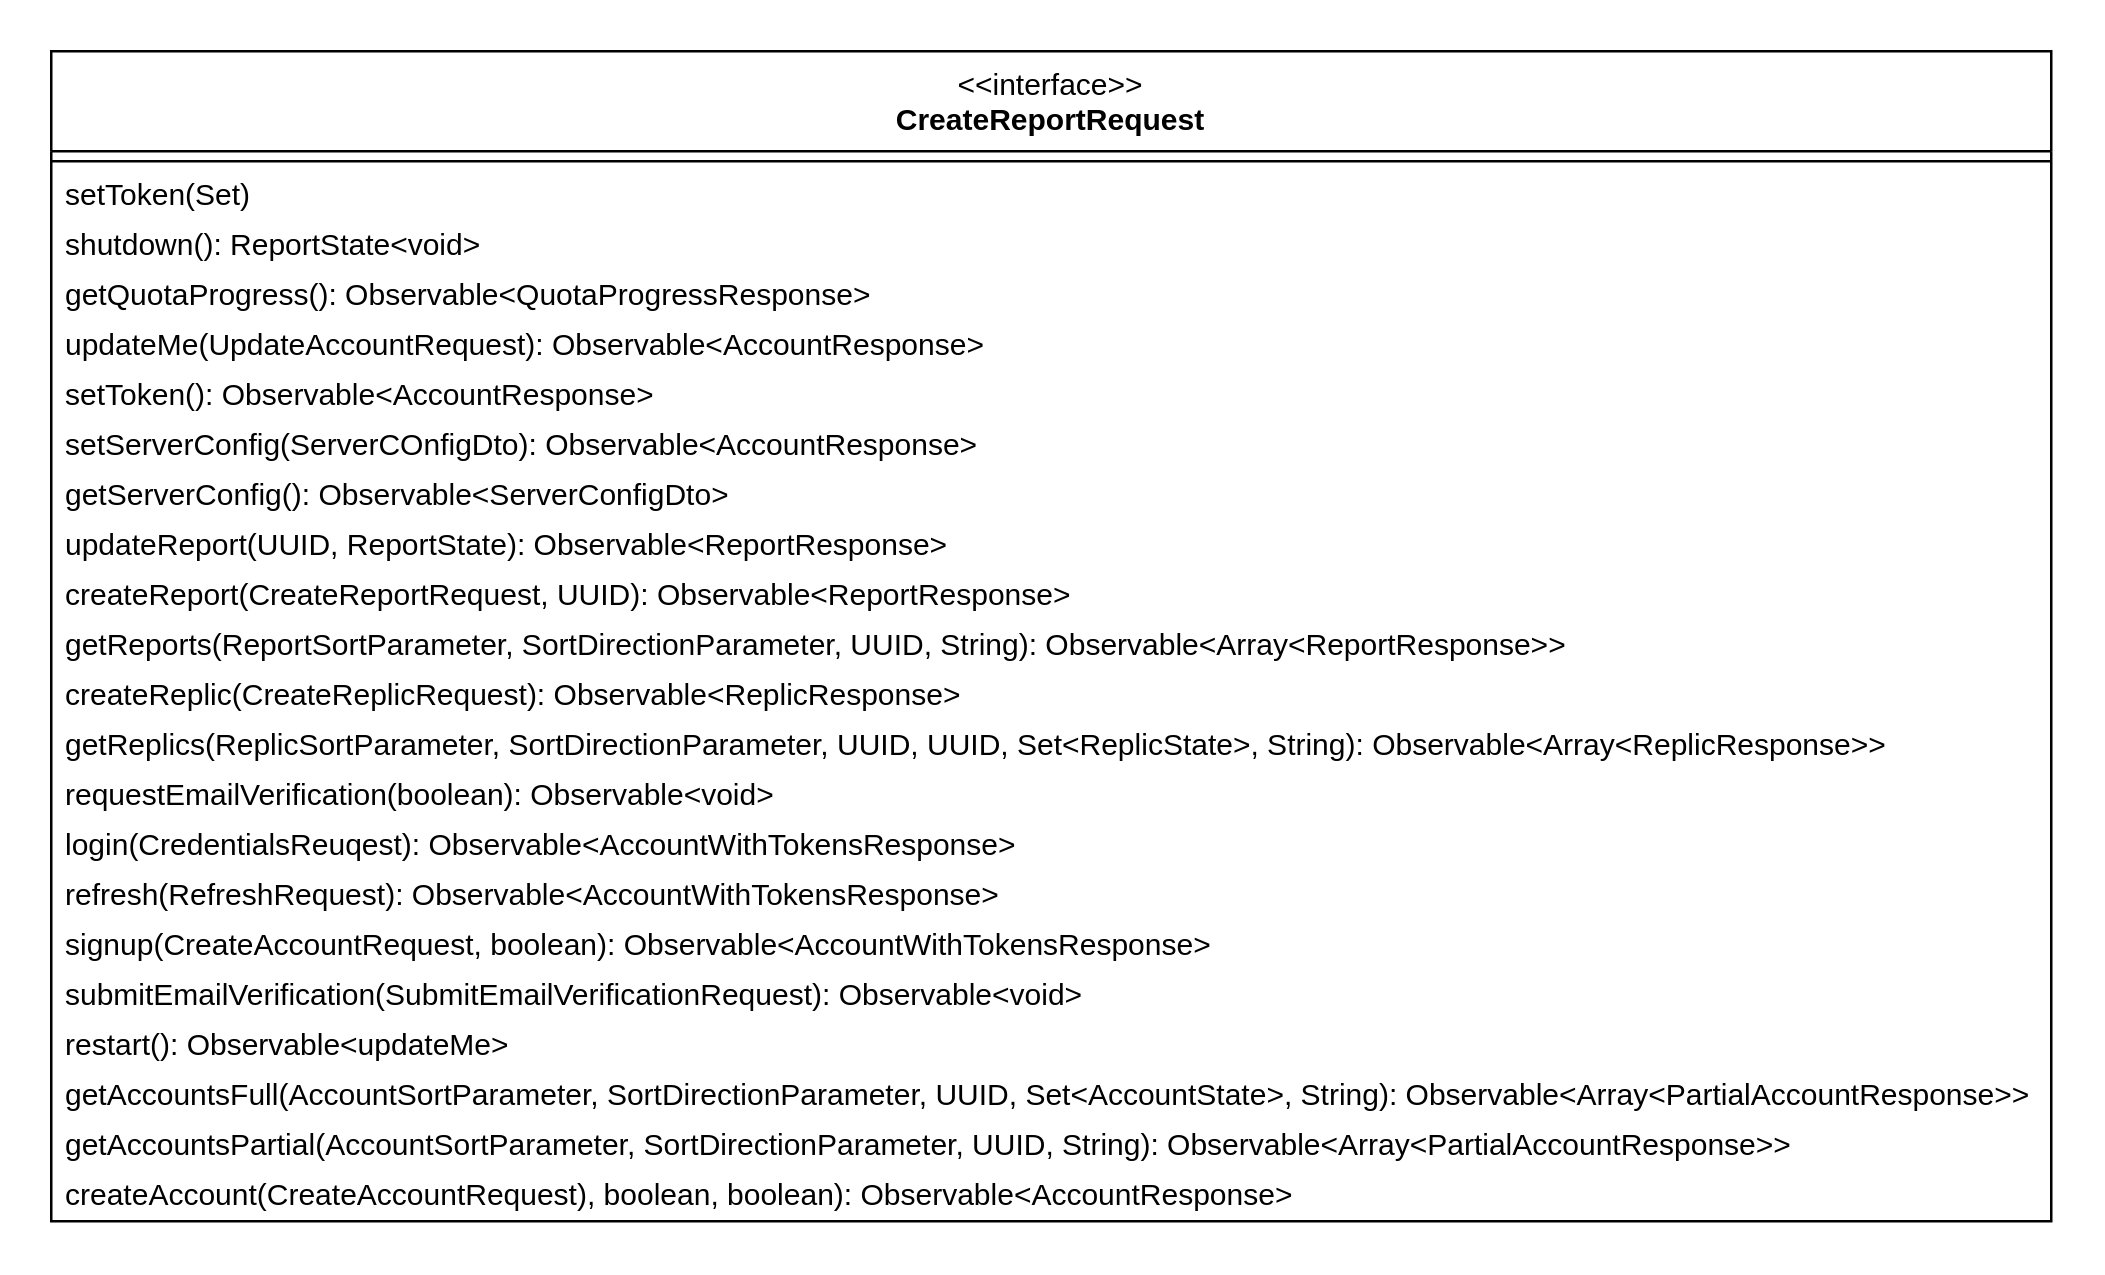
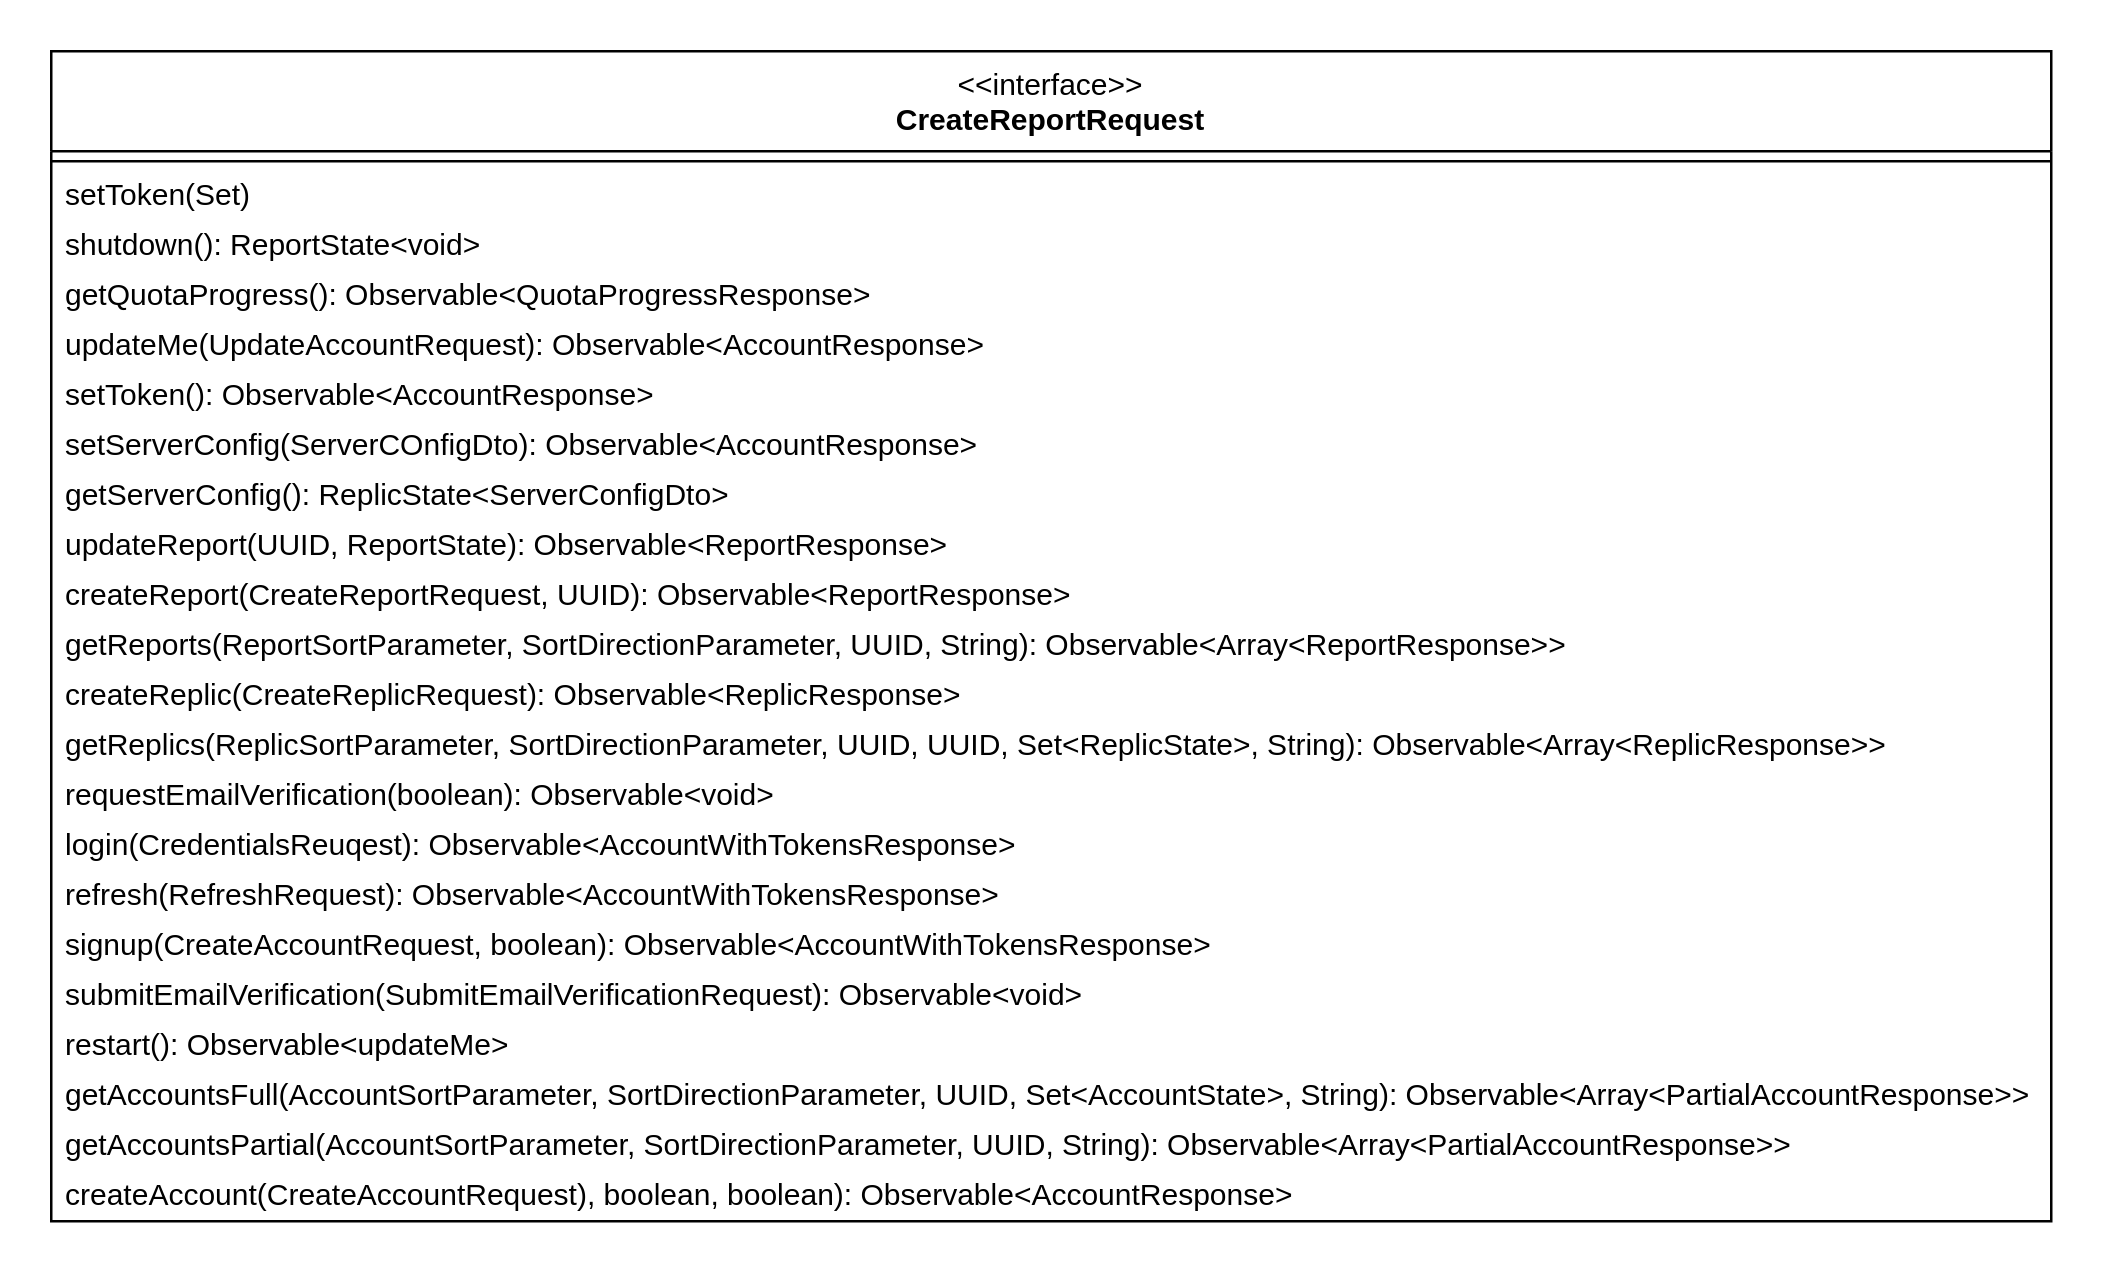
(433, 496) -> (438, 496)
